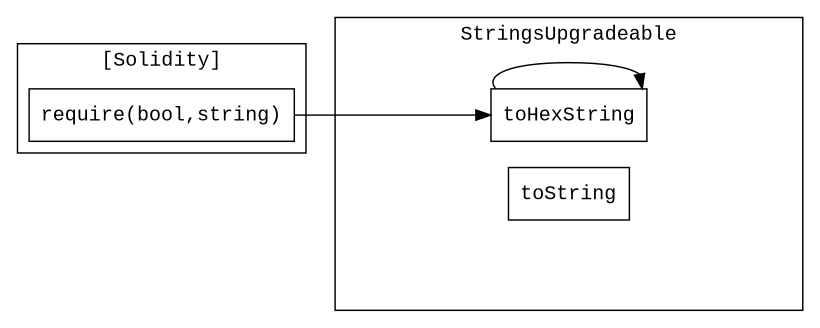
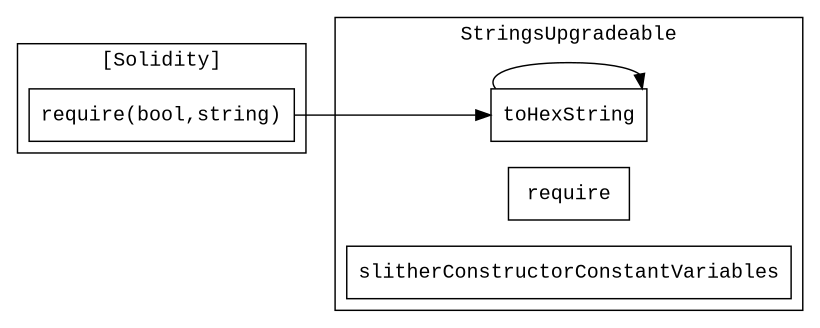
(569, 194) -> (569, 194)
none -> (569, 272)
